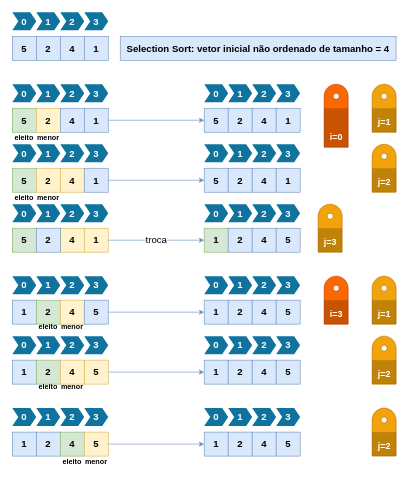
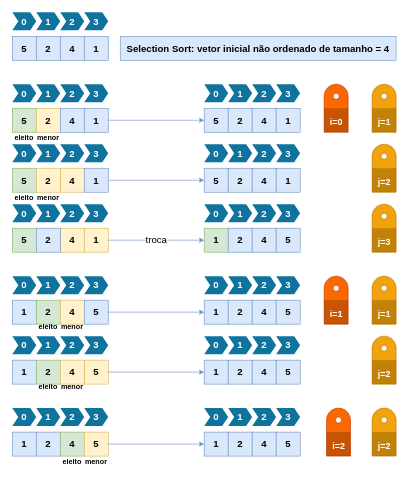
(336, 116) -> (336, 108)
(330, 228) -> (384, 228)
(337, 314) -> (337, 314)
none -> (339, 432)
